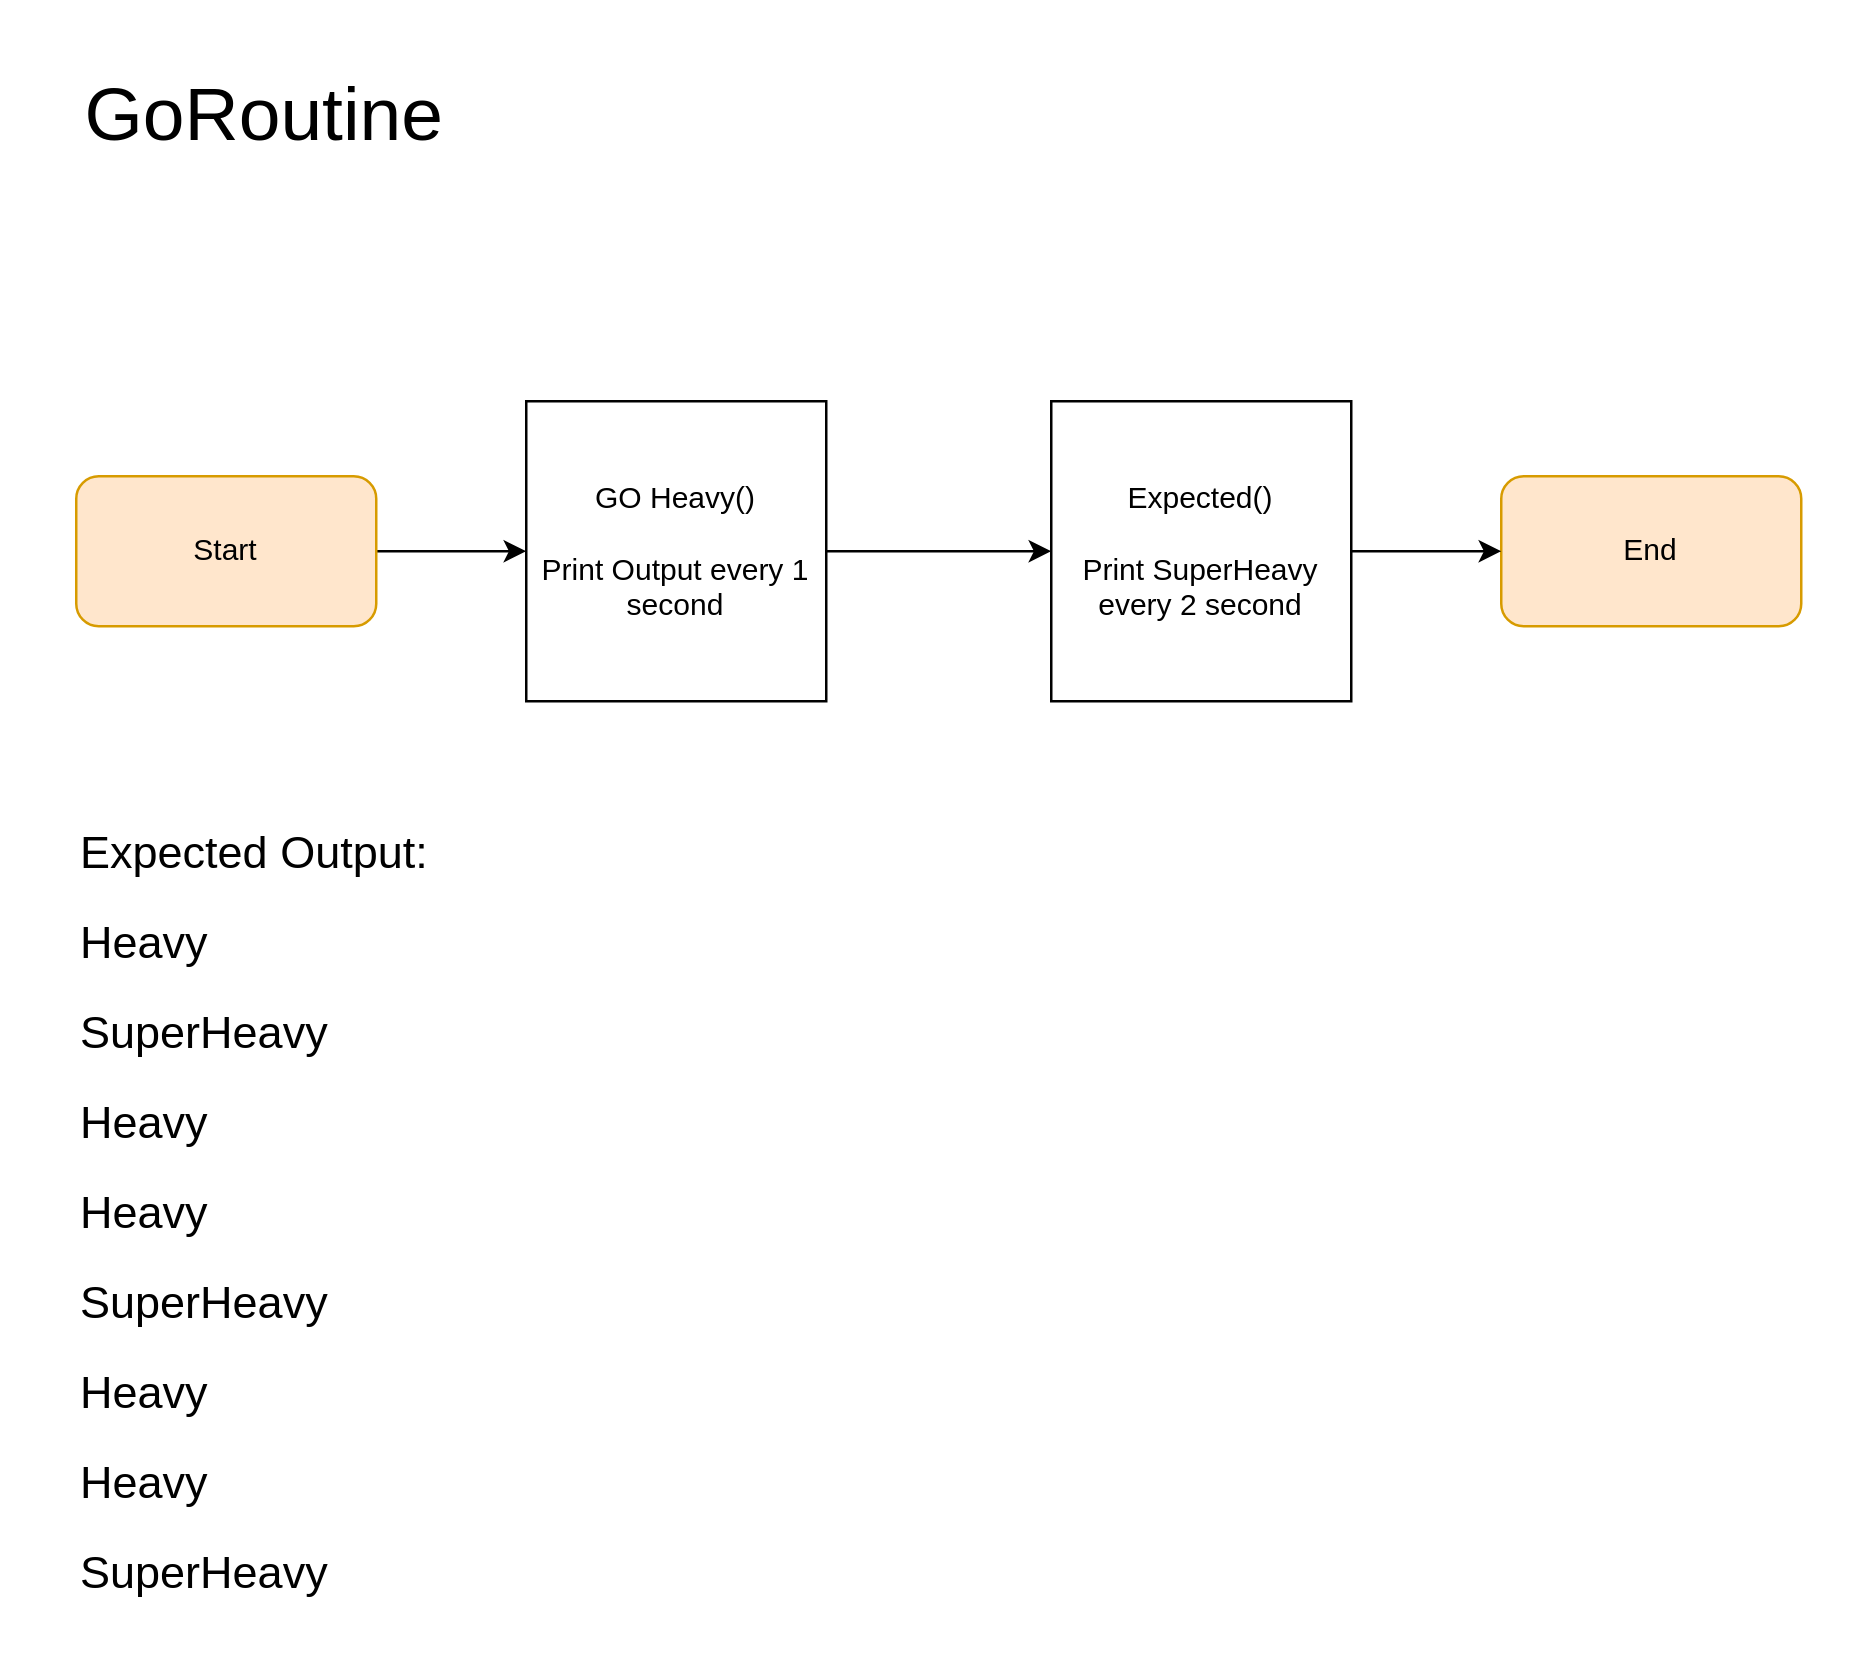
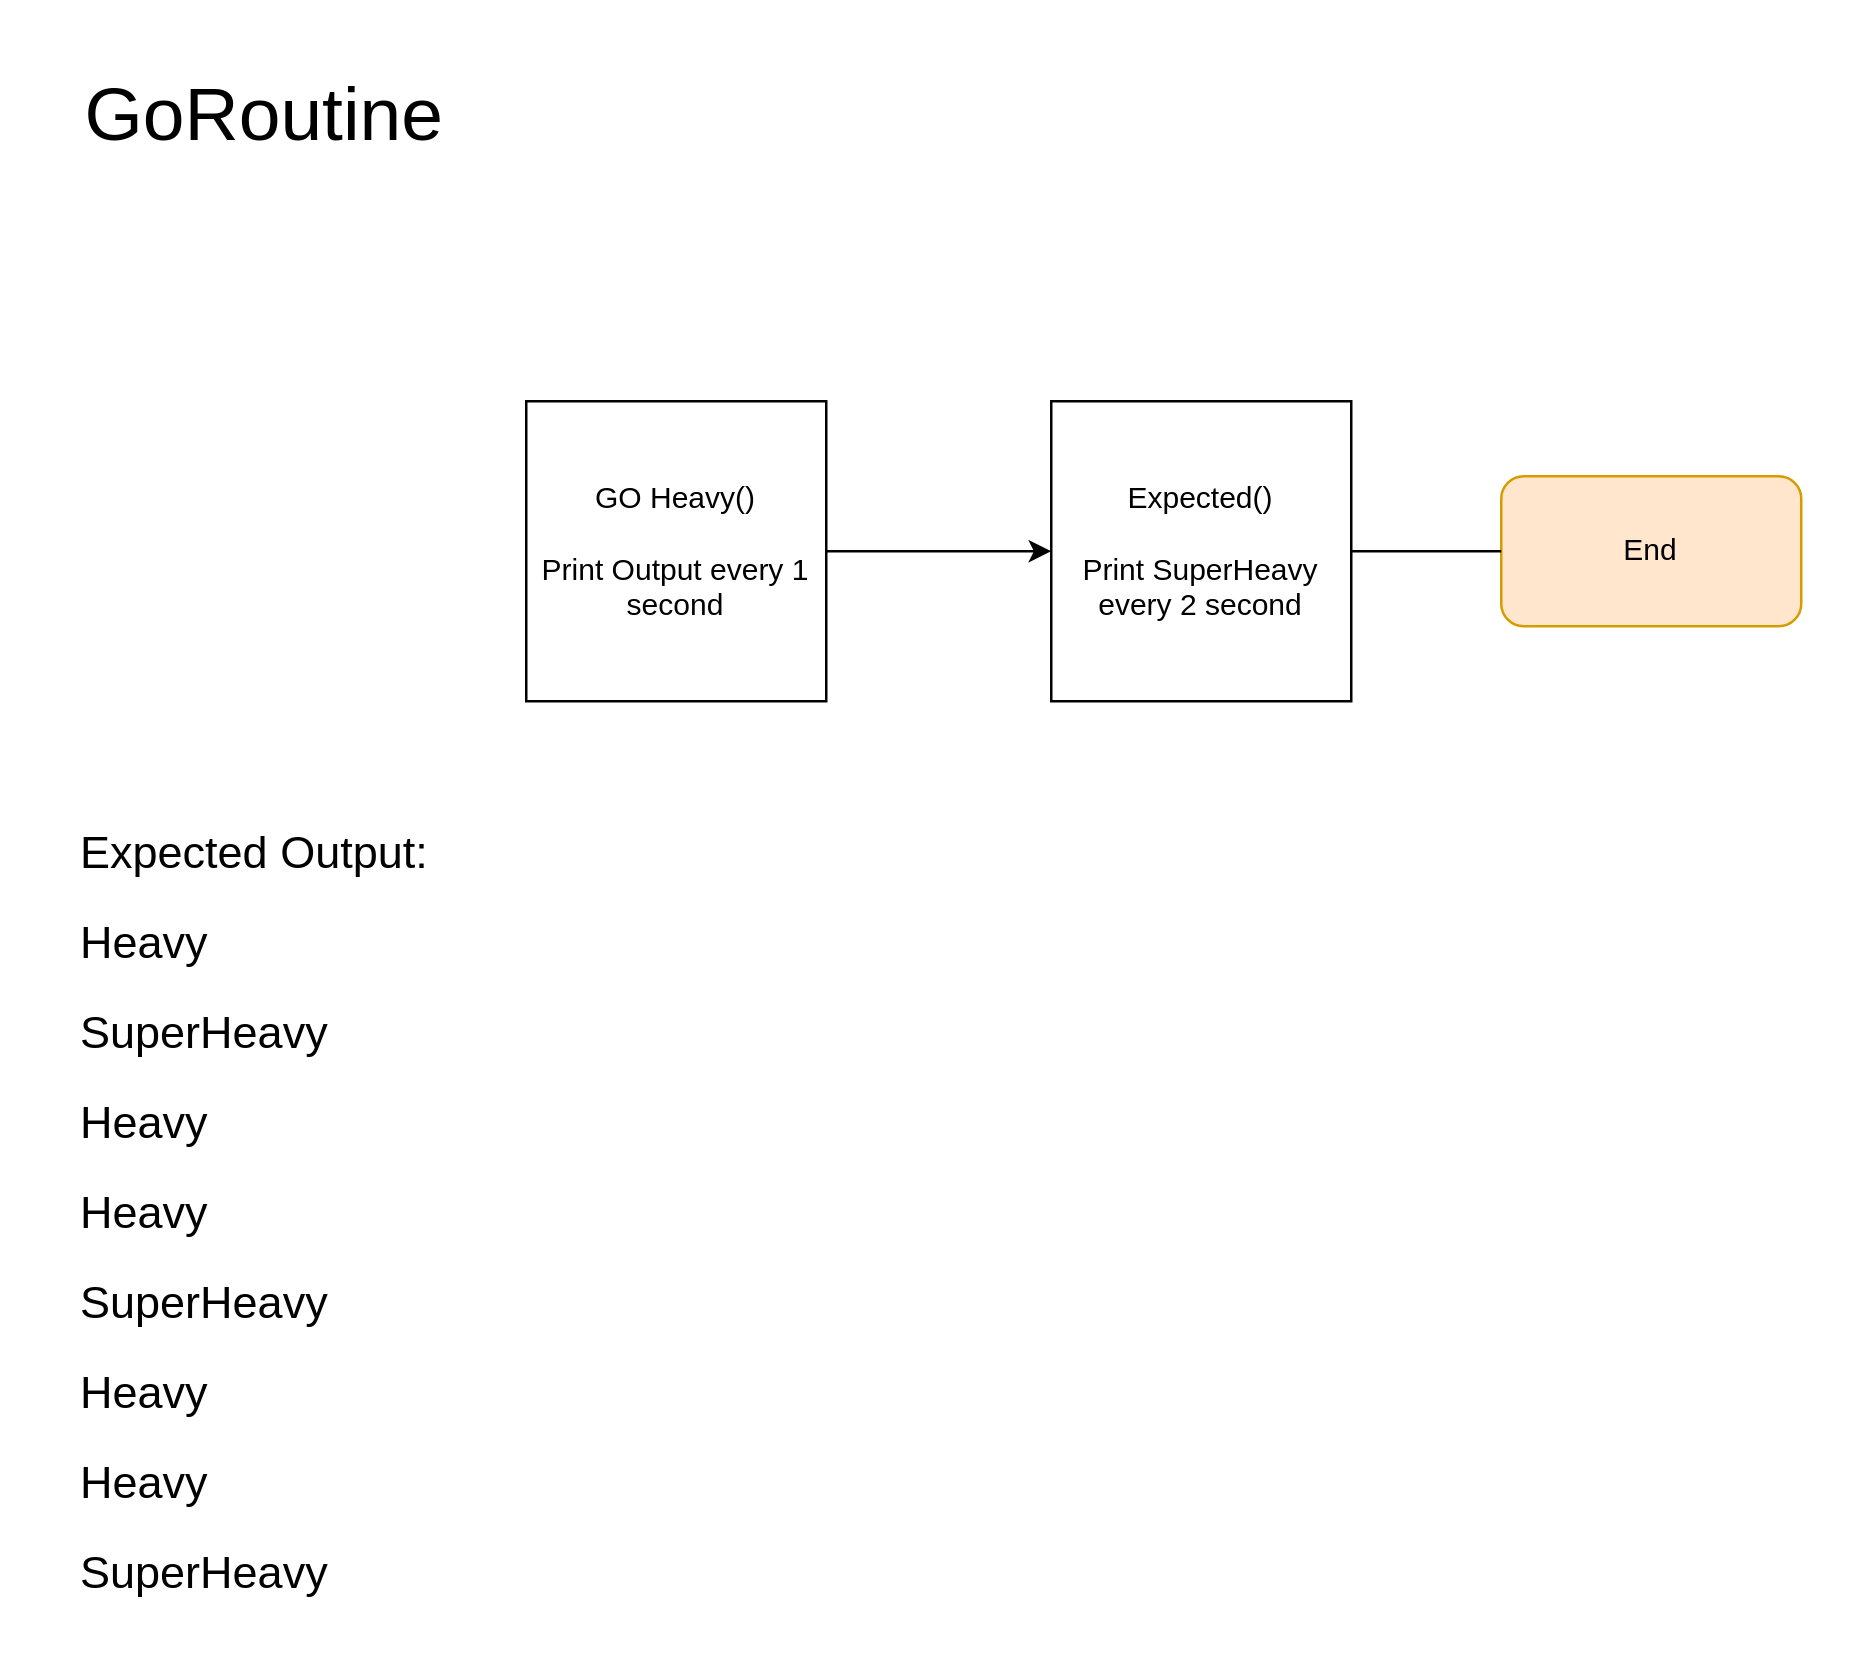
(226, 551) -> none
(443, 551) -> none
(1483, 551) -> (1491, 551)
